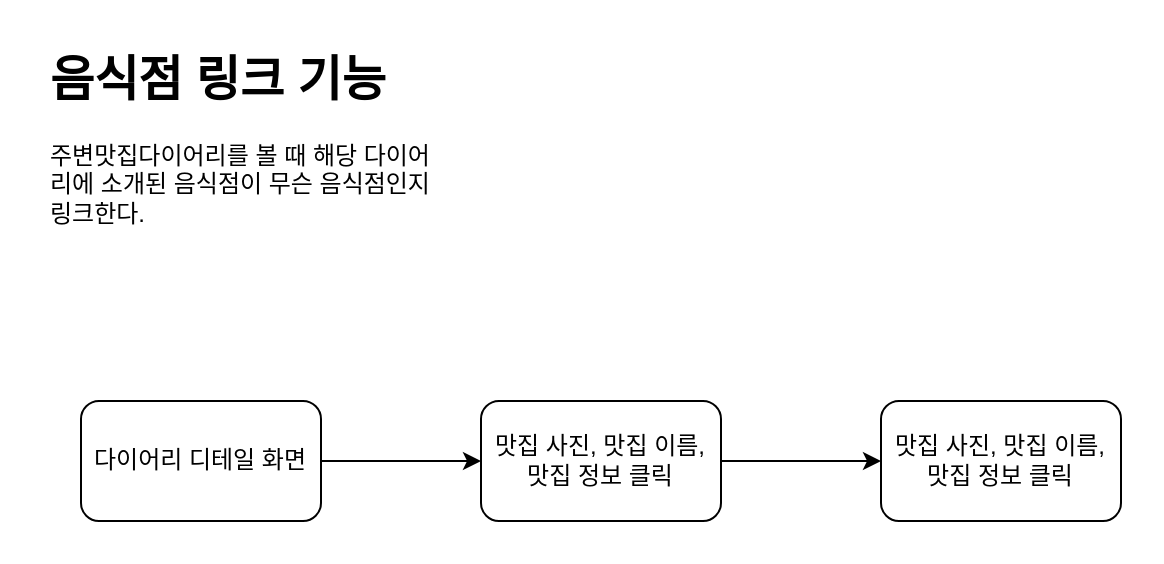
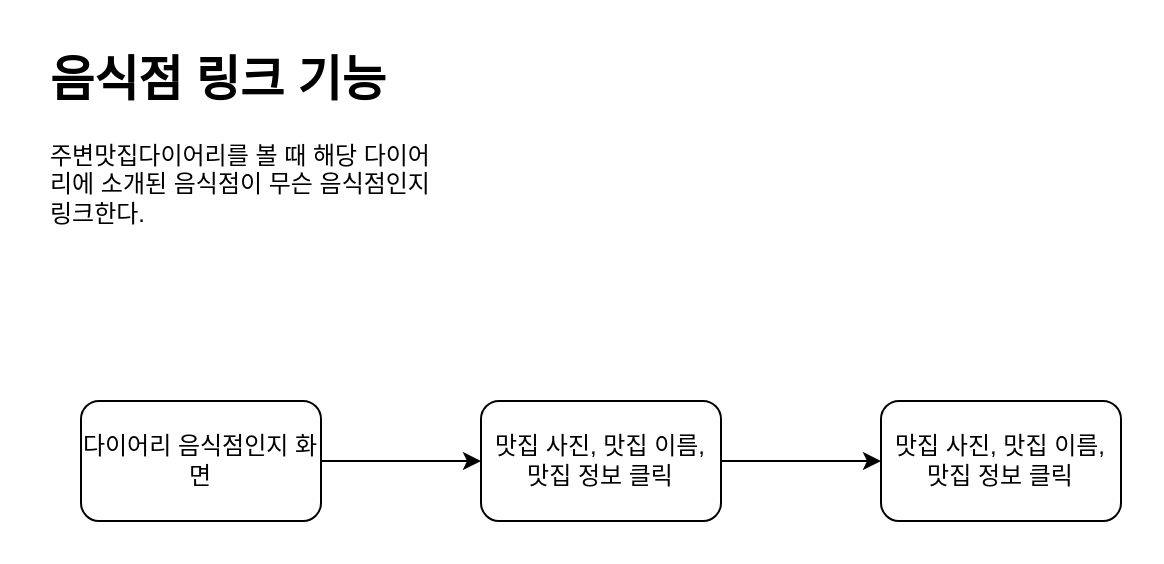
(201, 461) -> (201, 461)
